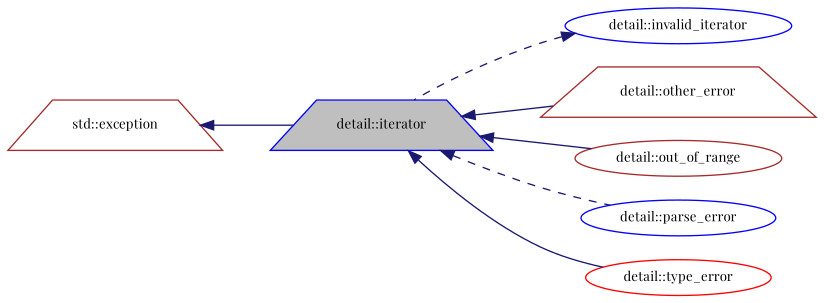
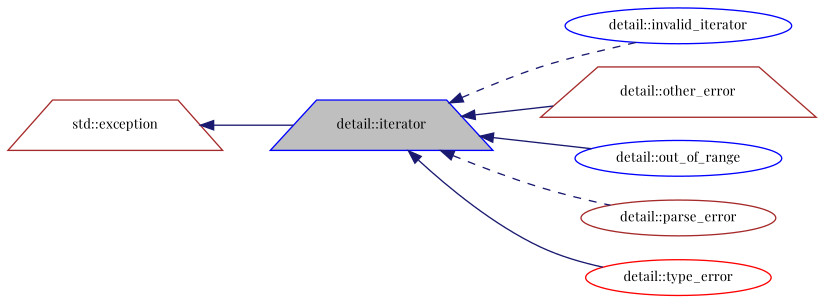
(486, 64) -> (547, 65)
(678, 158) -> (678, 158)
(678, 218) -> (678, 218)
